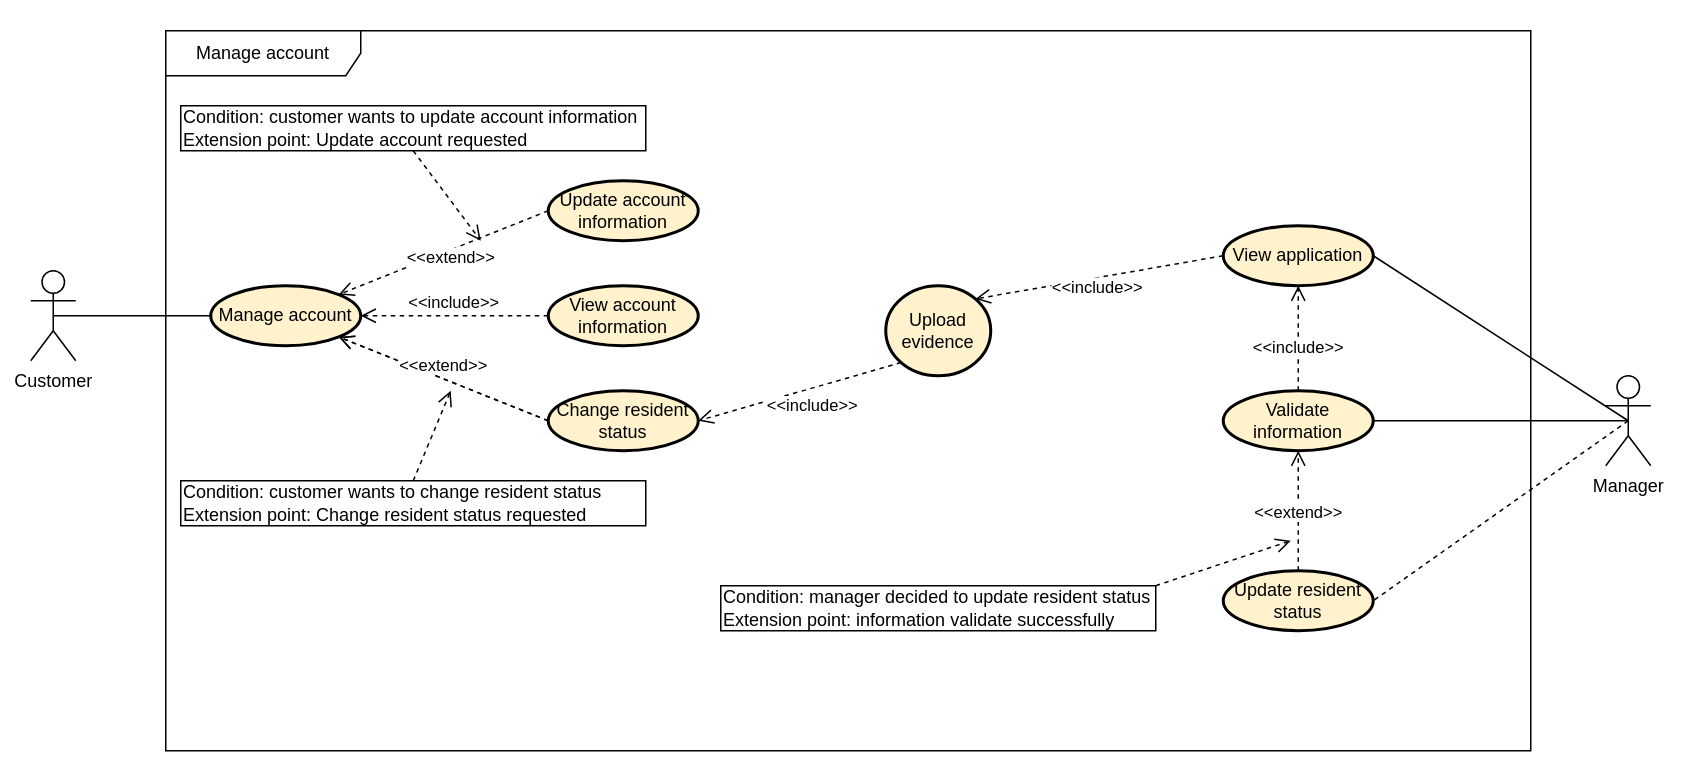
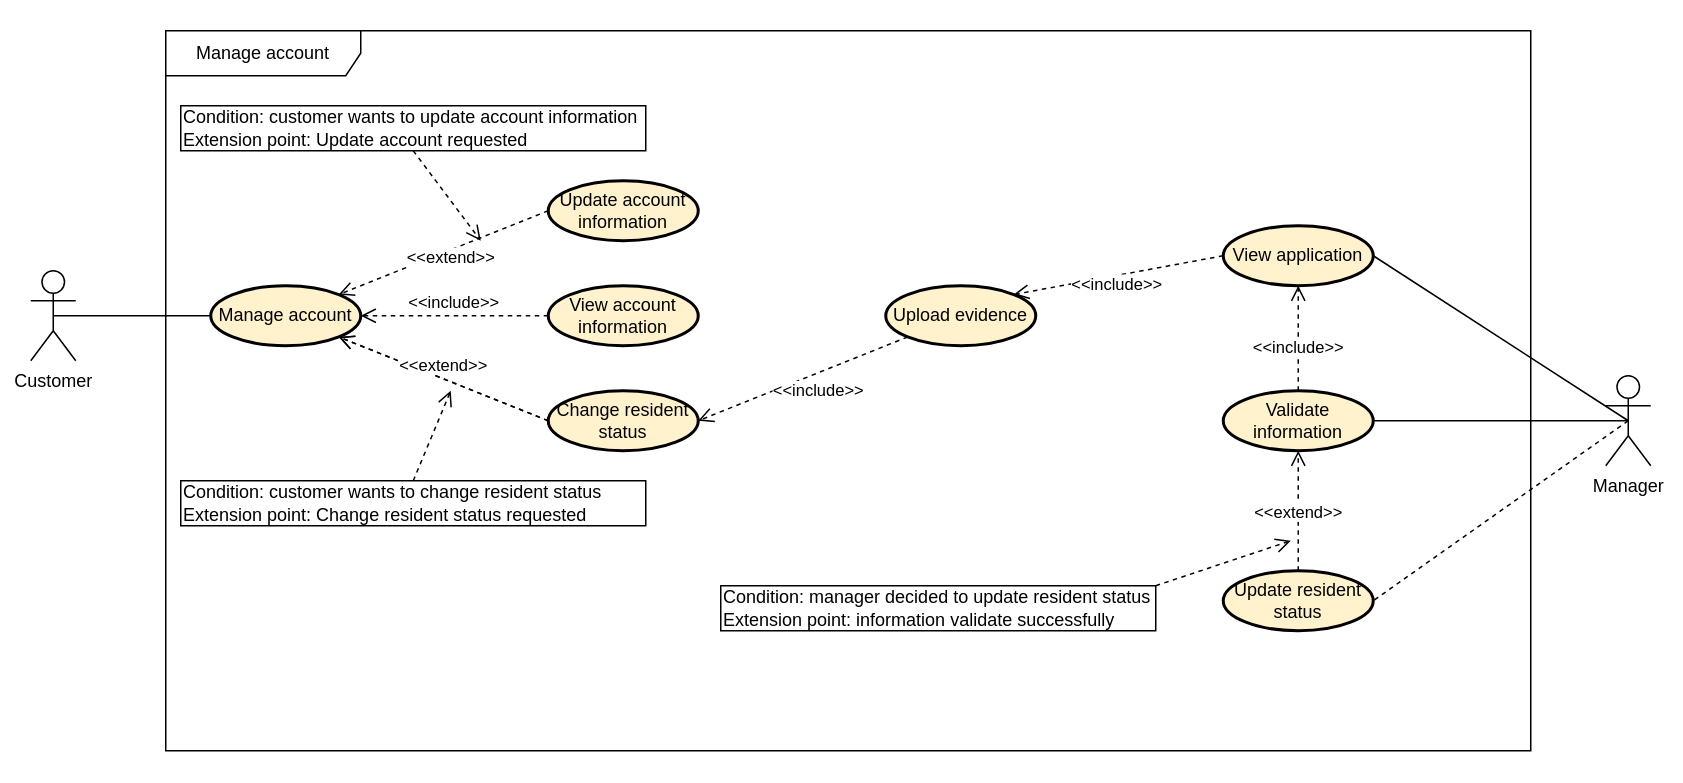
(938, 331) -> (961, 316)
